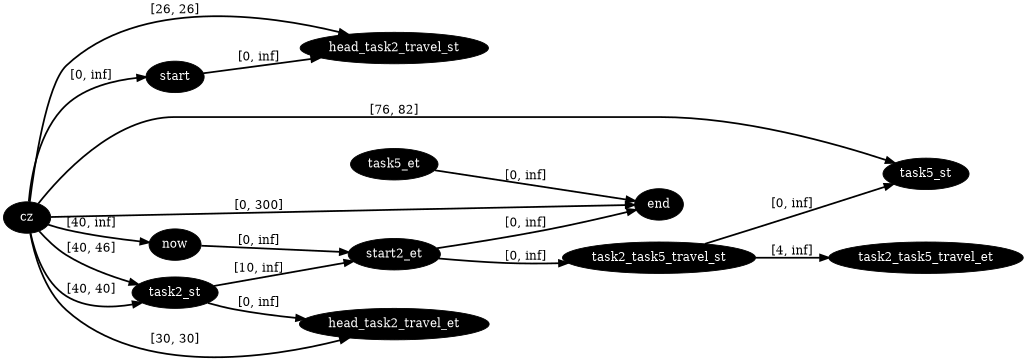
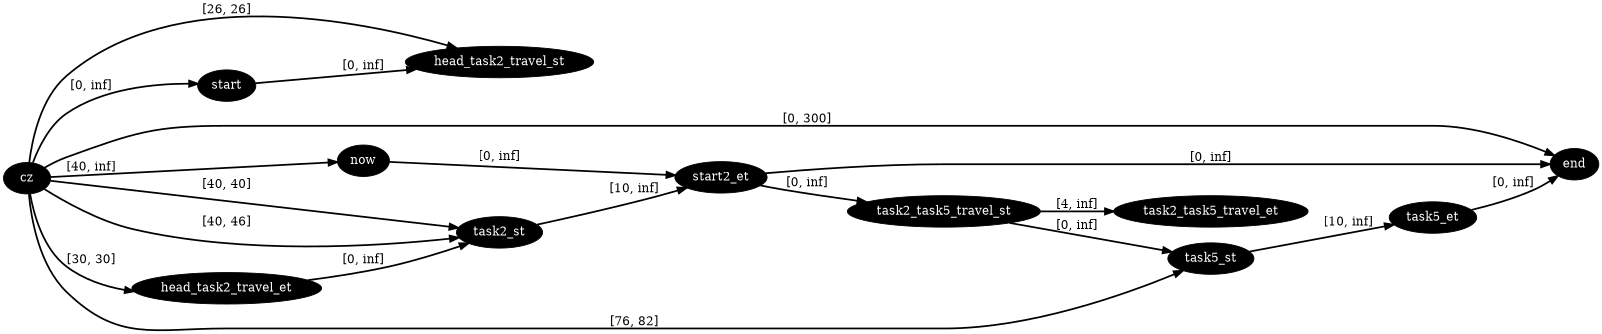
none -> (1317, 239)
(252, 312) -> (385, 267)
